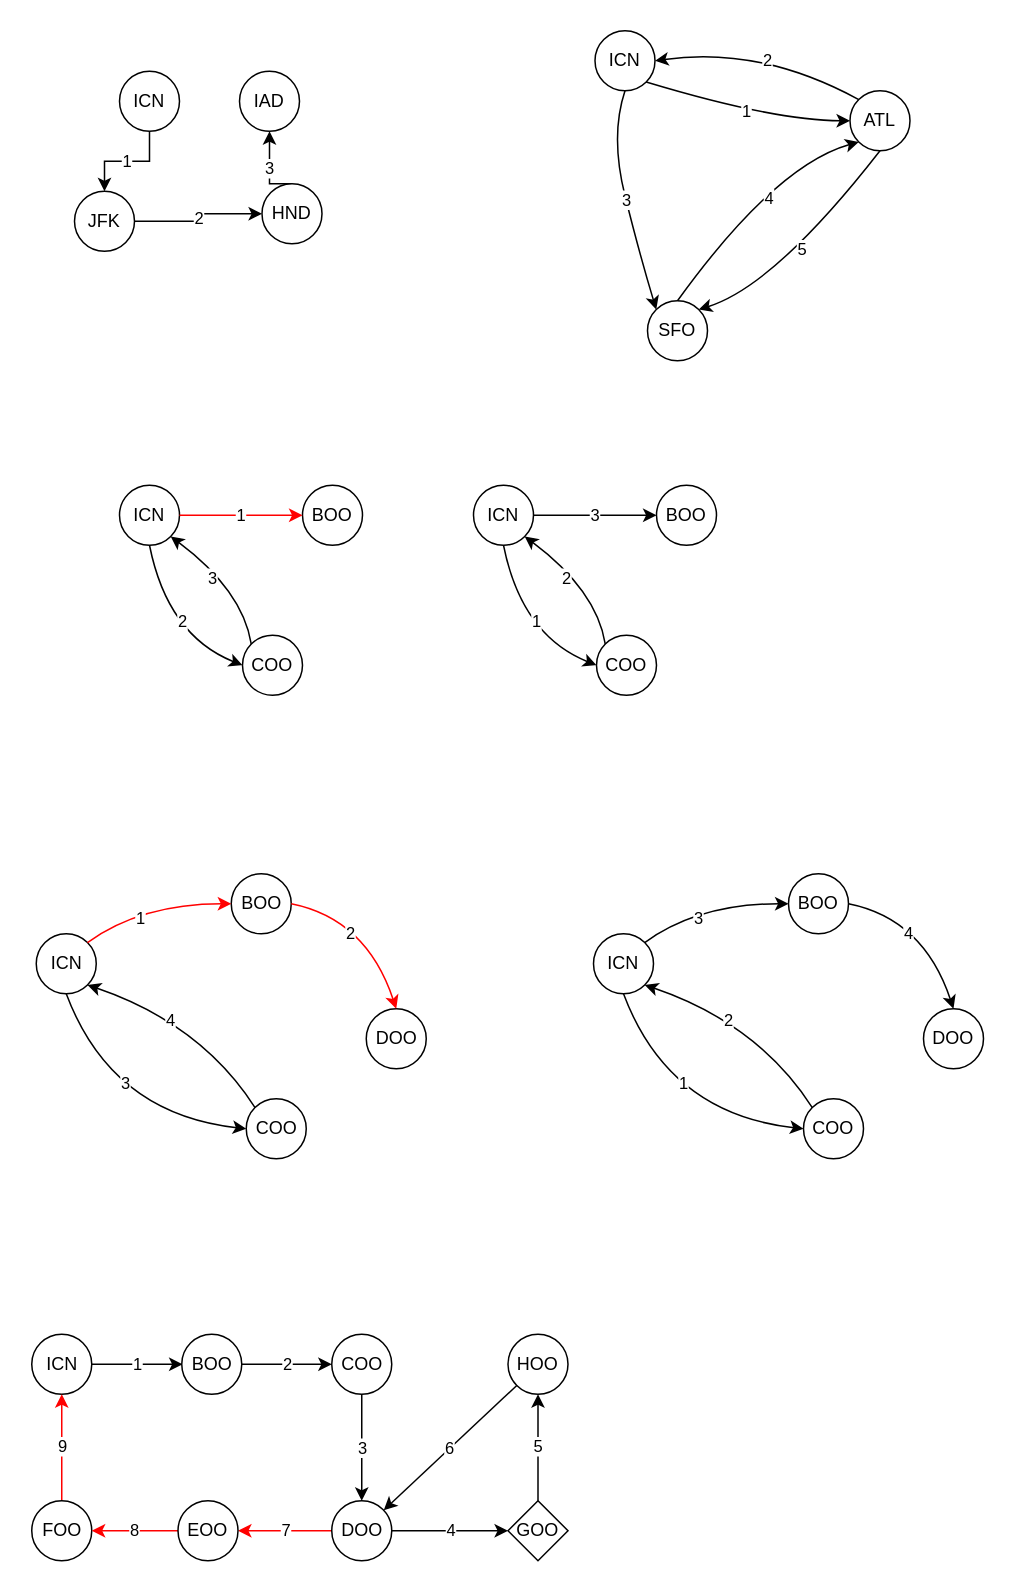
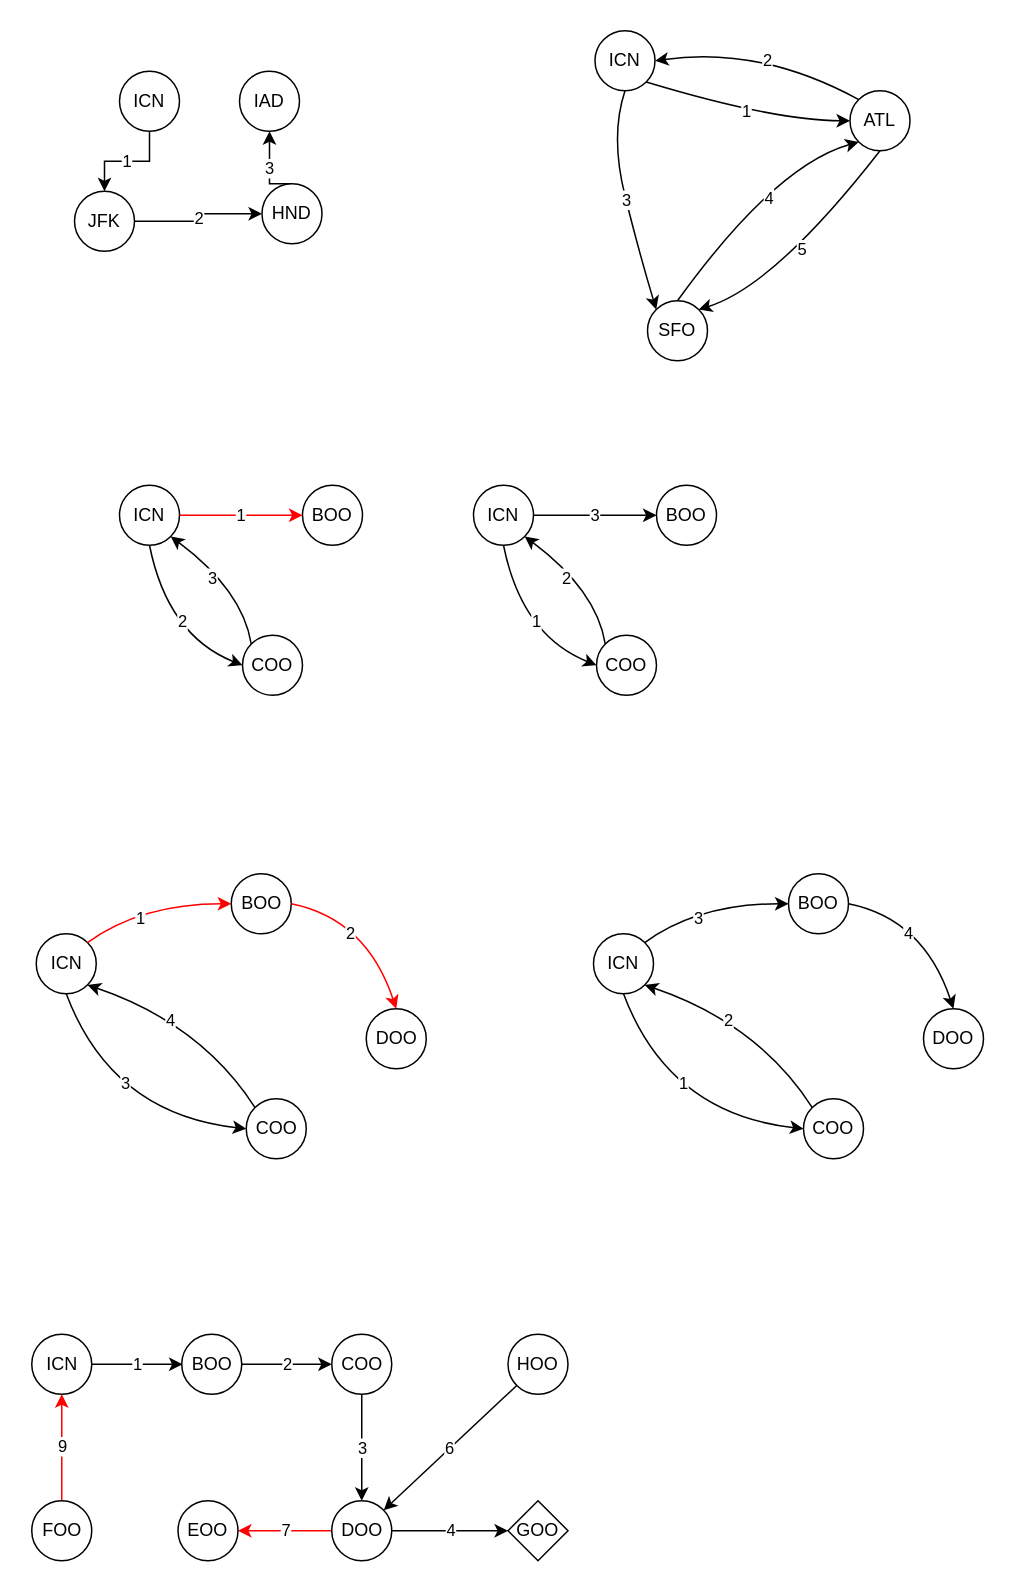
(538, 1452) -> none
(139, 1531) -> none
